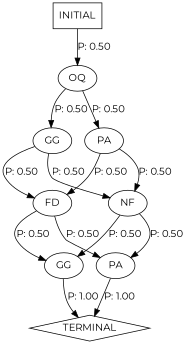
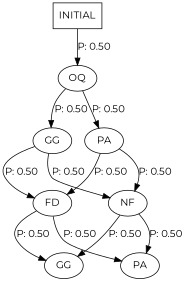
(90, 328) -> none
